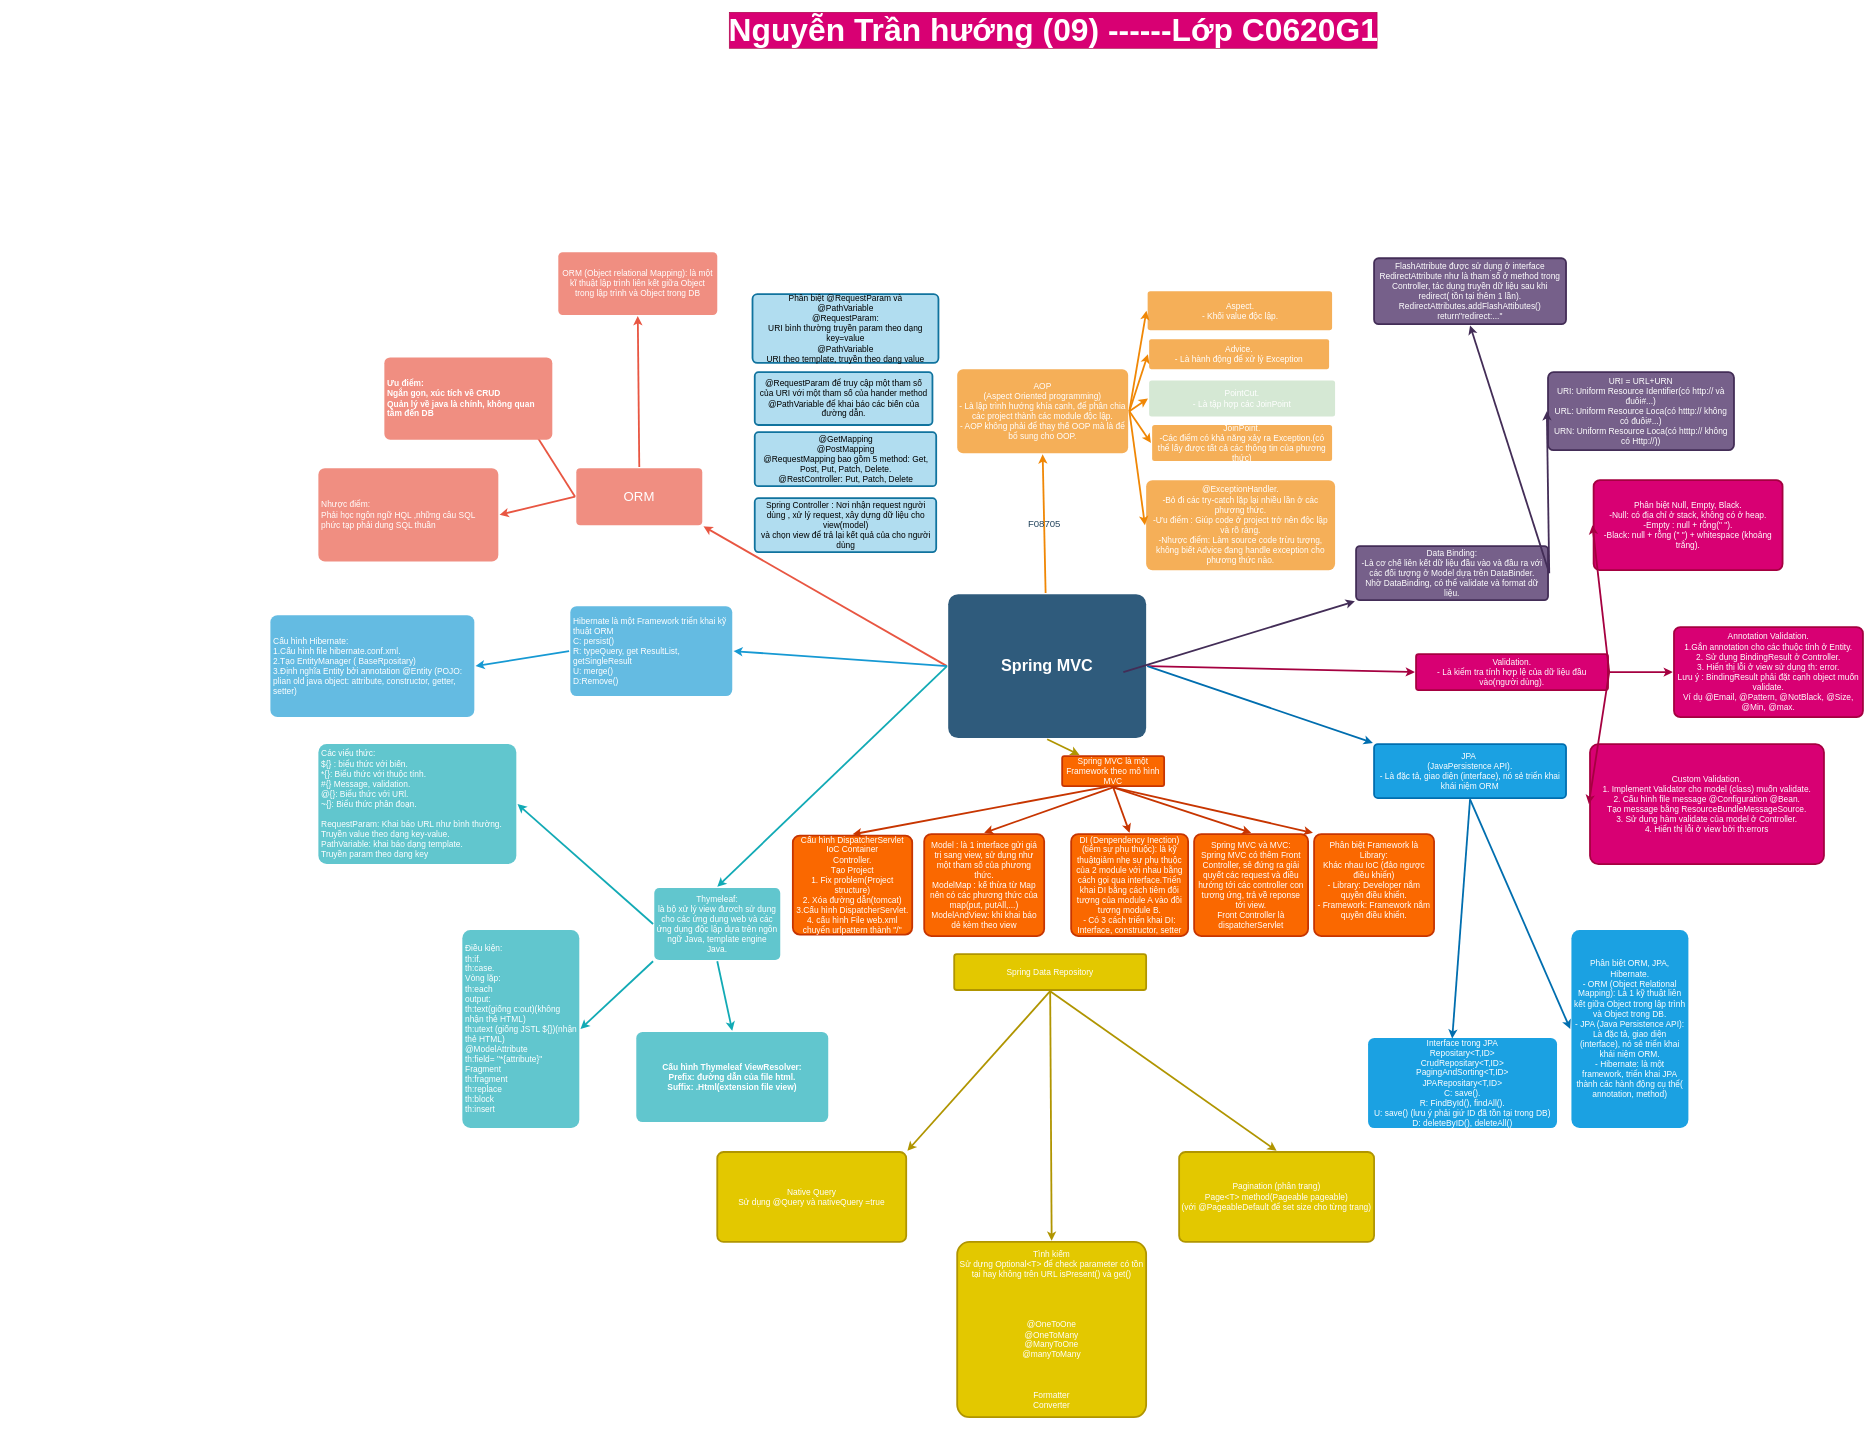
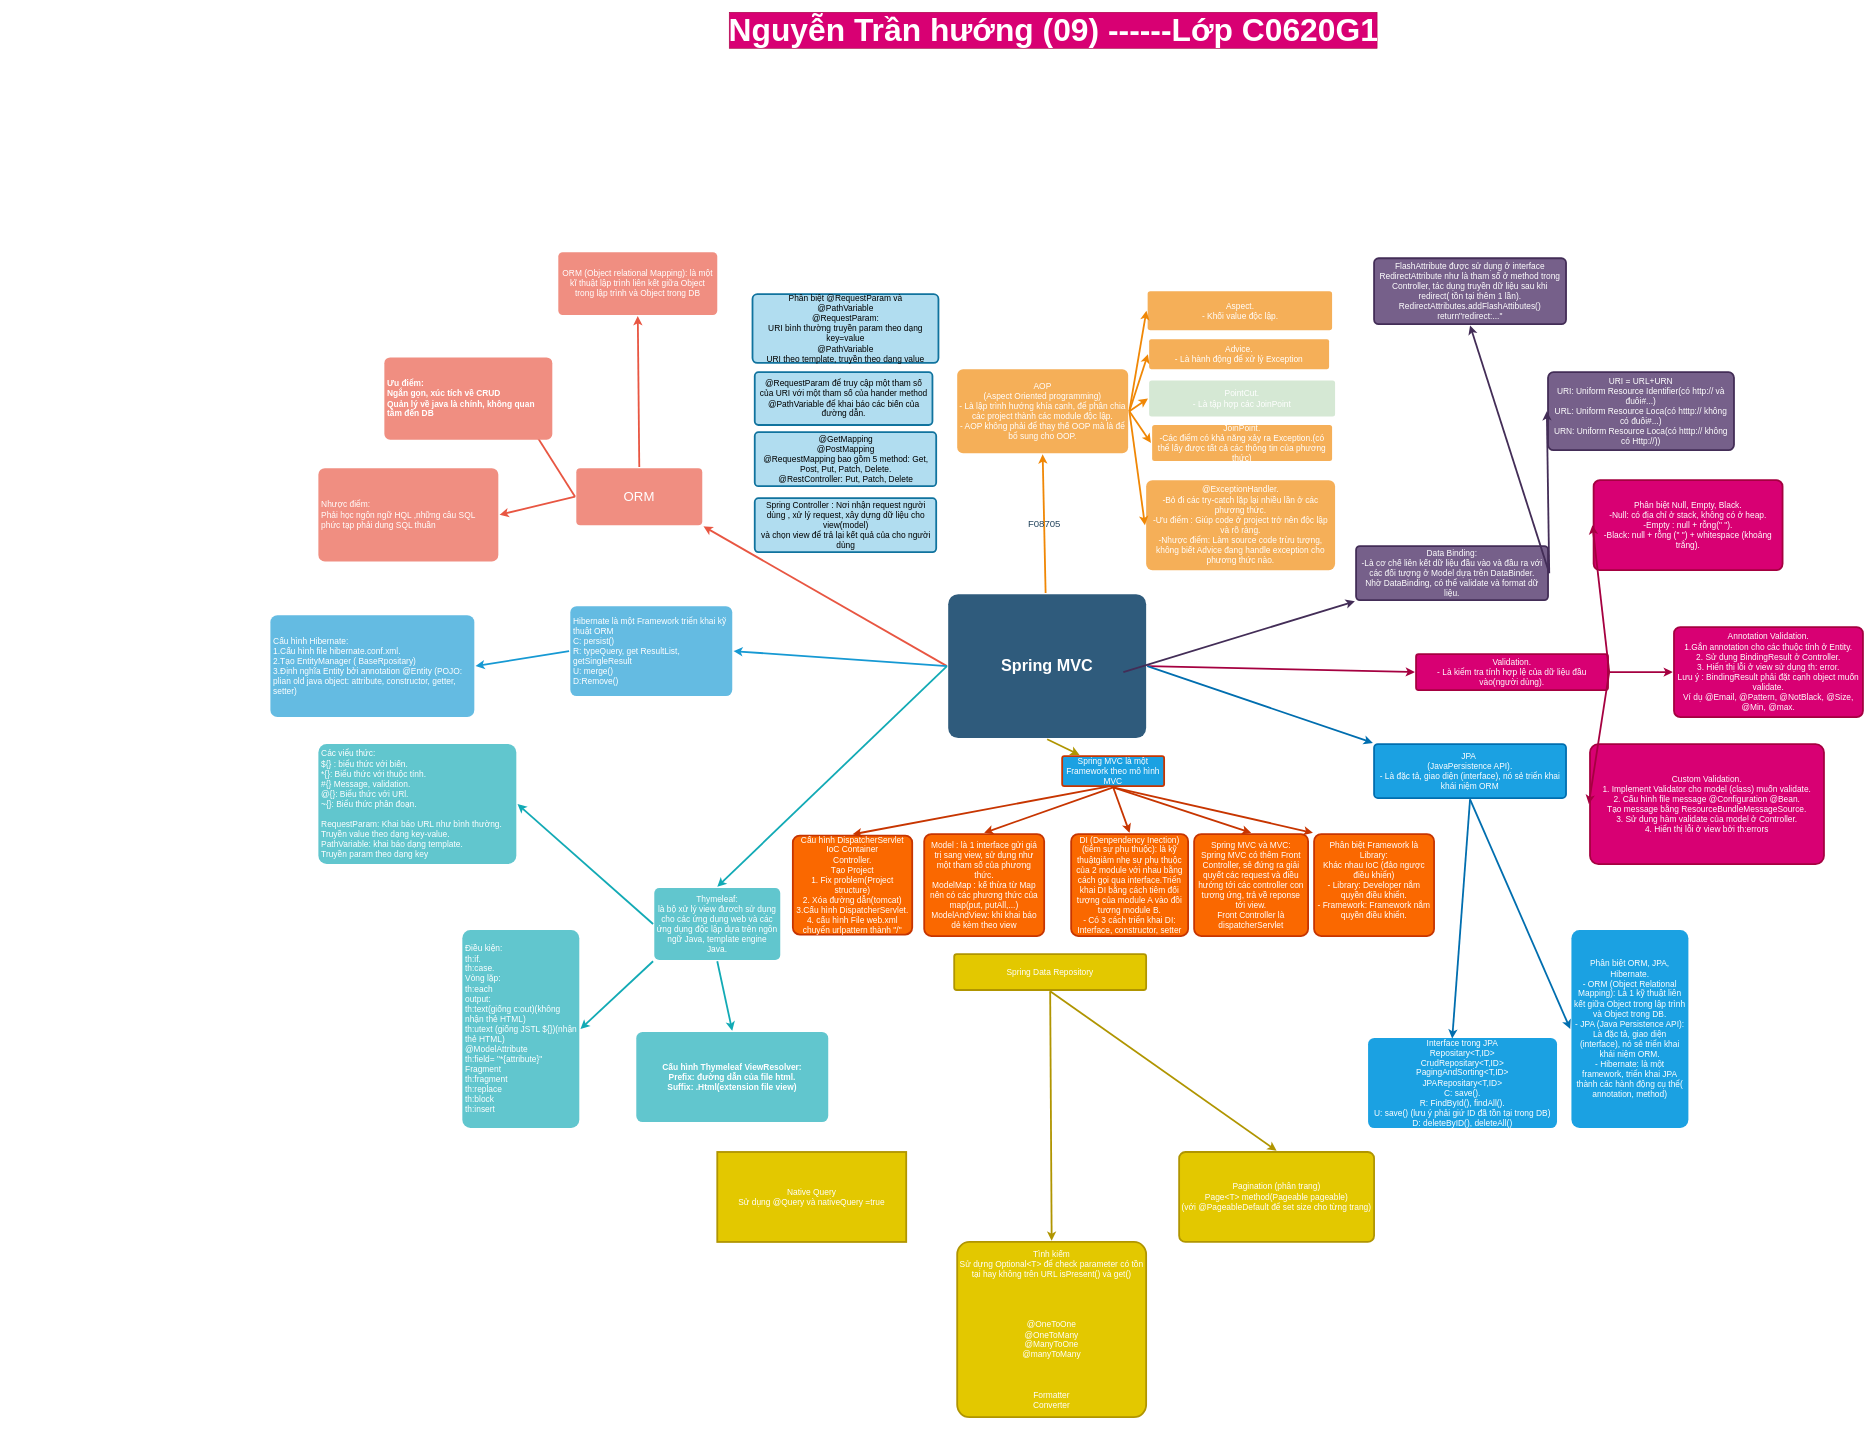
(1113, 771) -> (1113, 771)
(980, 1070) -> none
(812, 1197) -> (812, 1197)
